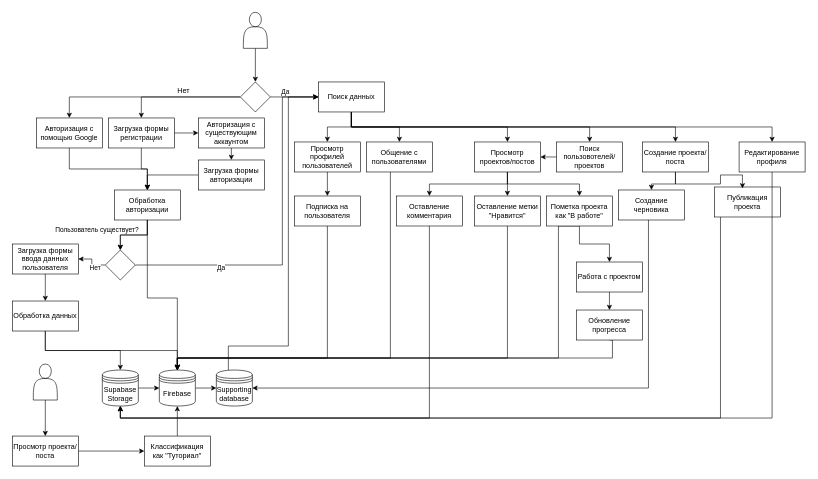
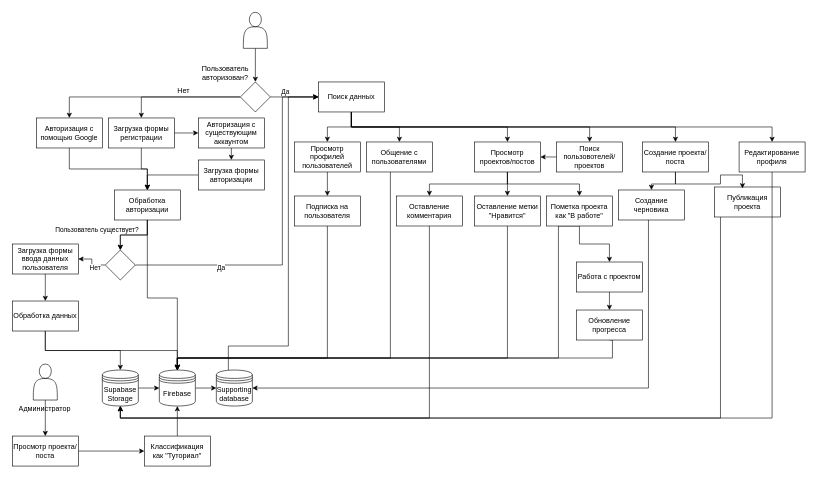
none -> (225, 73)
none -> (45, 408)
